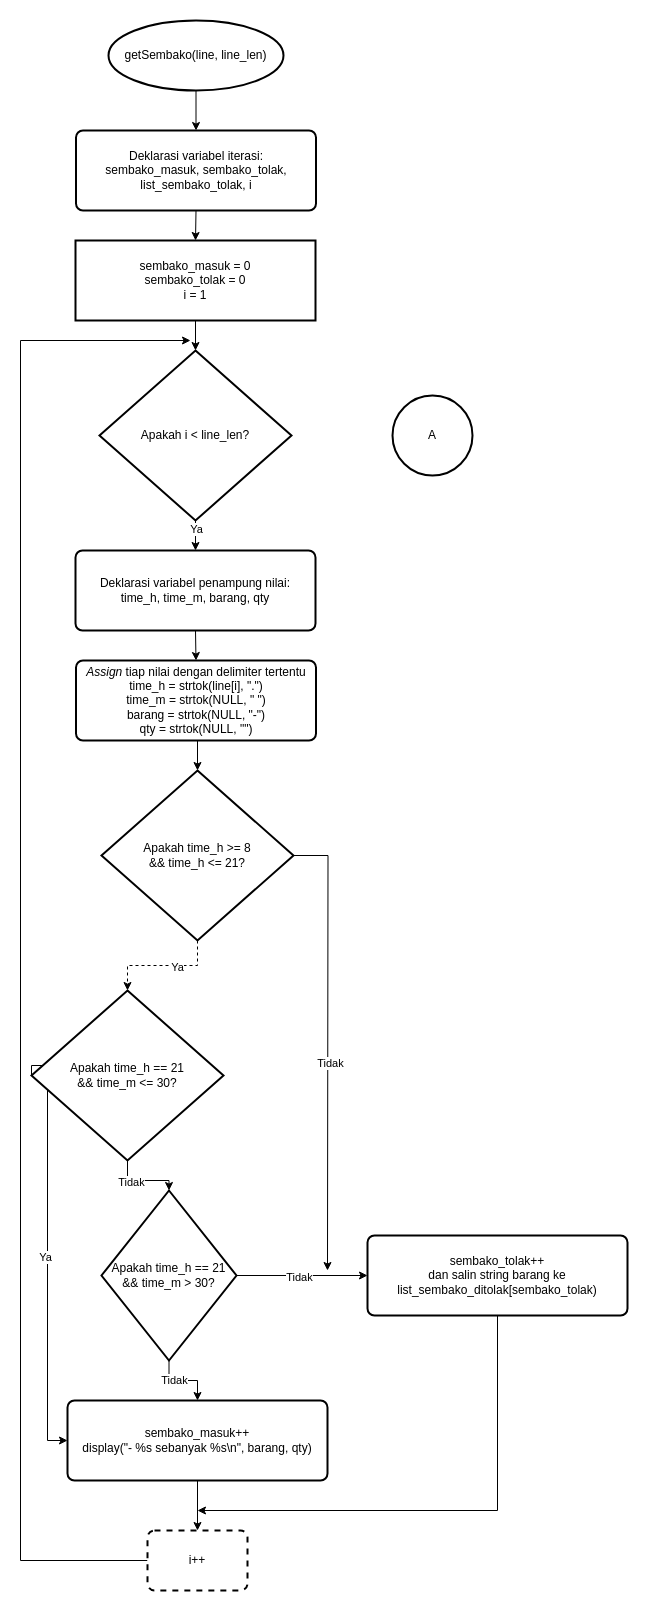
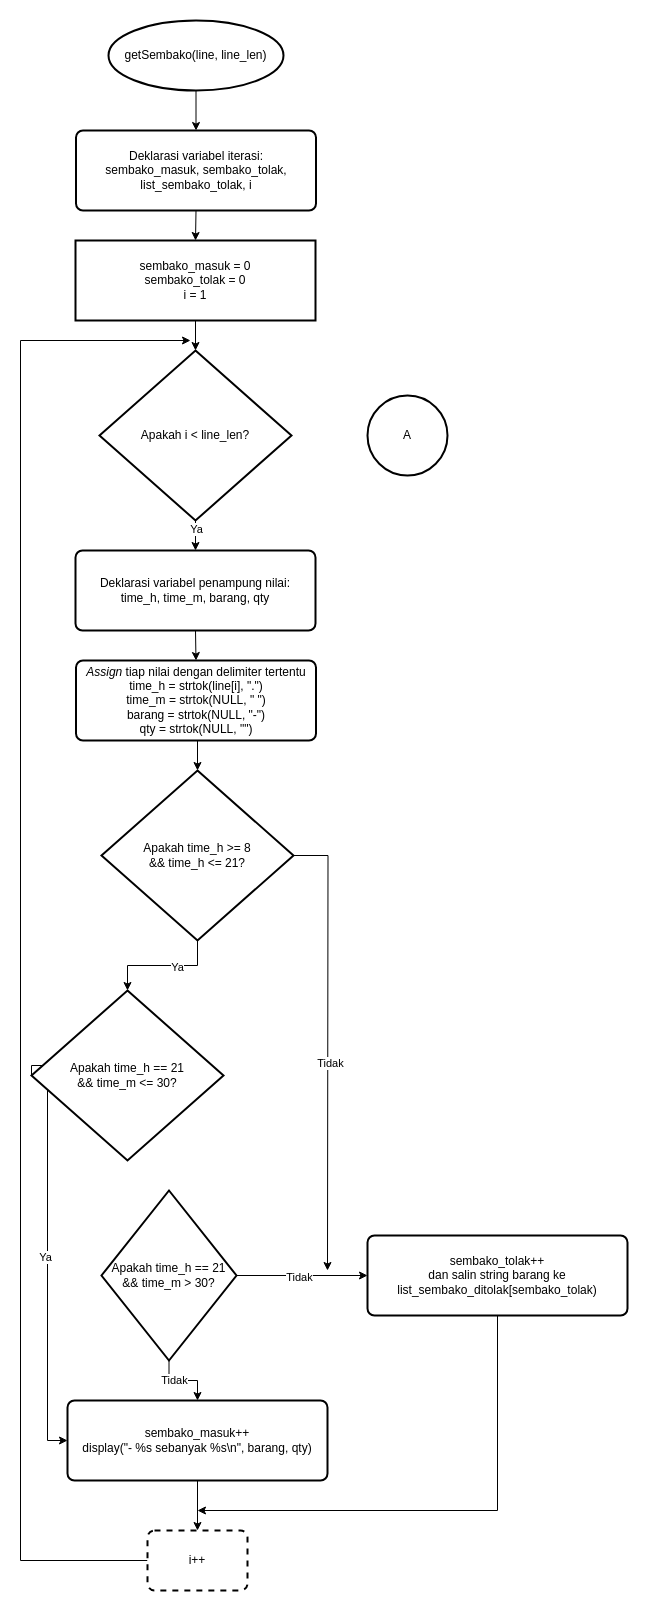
(433, 436) -> (408, 436)
(142, 966) -> (142, 966)
(140, 1181) -> none
